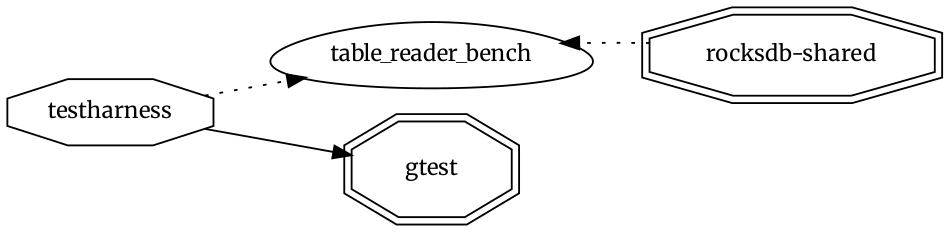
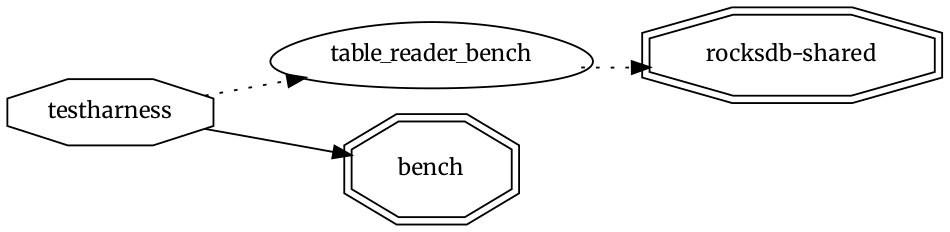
(615, 43) -> (606, 68)
(432, 169) -> (432, 169)
